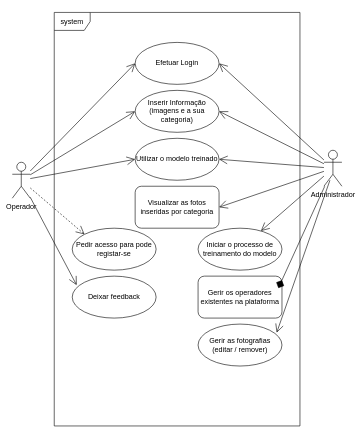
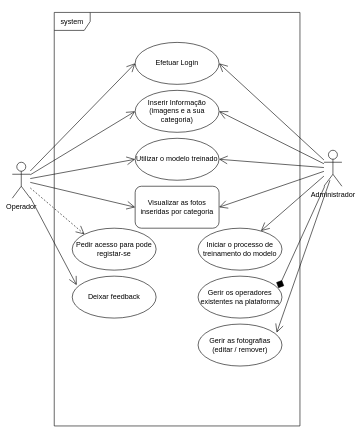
none -> (82, 195)
(240, 297) -> (240, 297)
